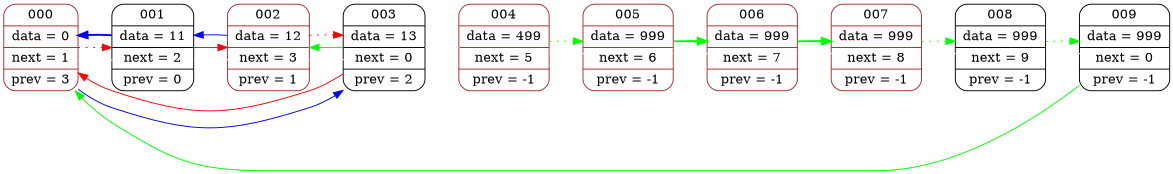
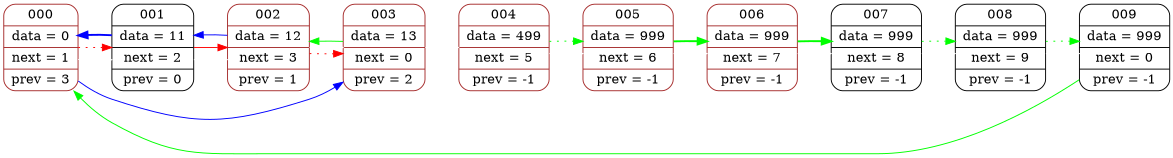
(384, 47) -> (384, 47)
(876, 47) -> (876, 47)
(215, 111) -> none
